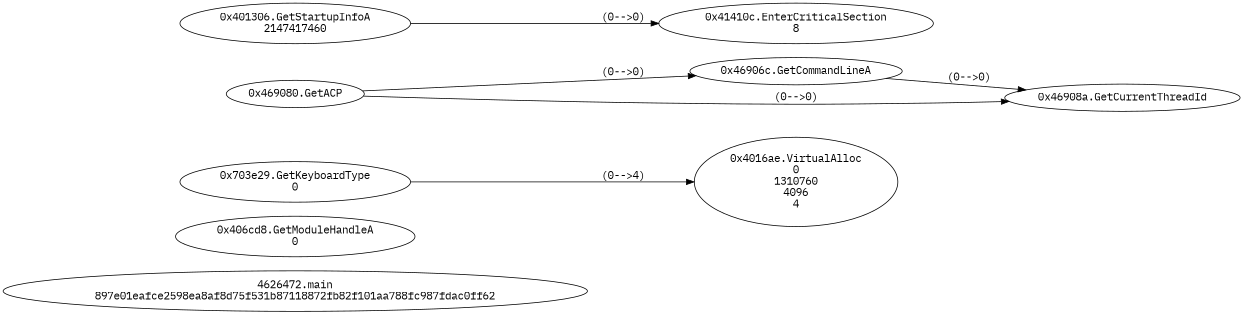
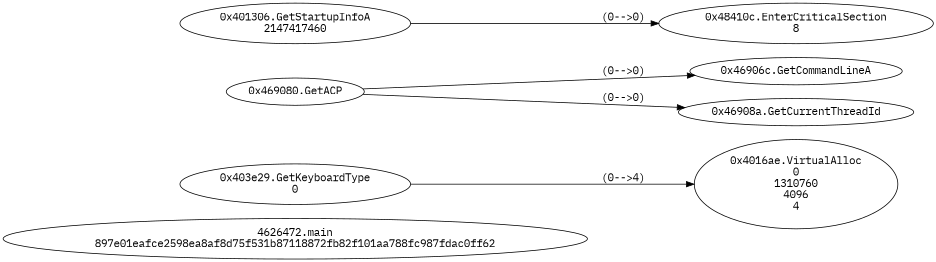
(796, 23) -> (796, 23)
(952, 84) -> none
(295, 182) -> (295, 184)
(295, 237) -> none
